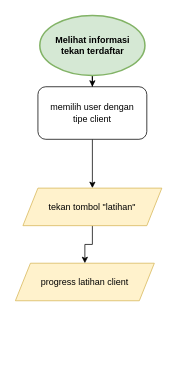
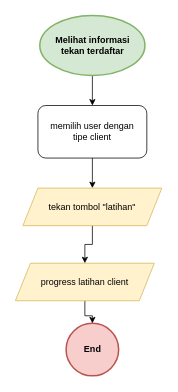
(92, 113) -> (92, 132)
none -> (88, 315)
none -> (92, 349)
